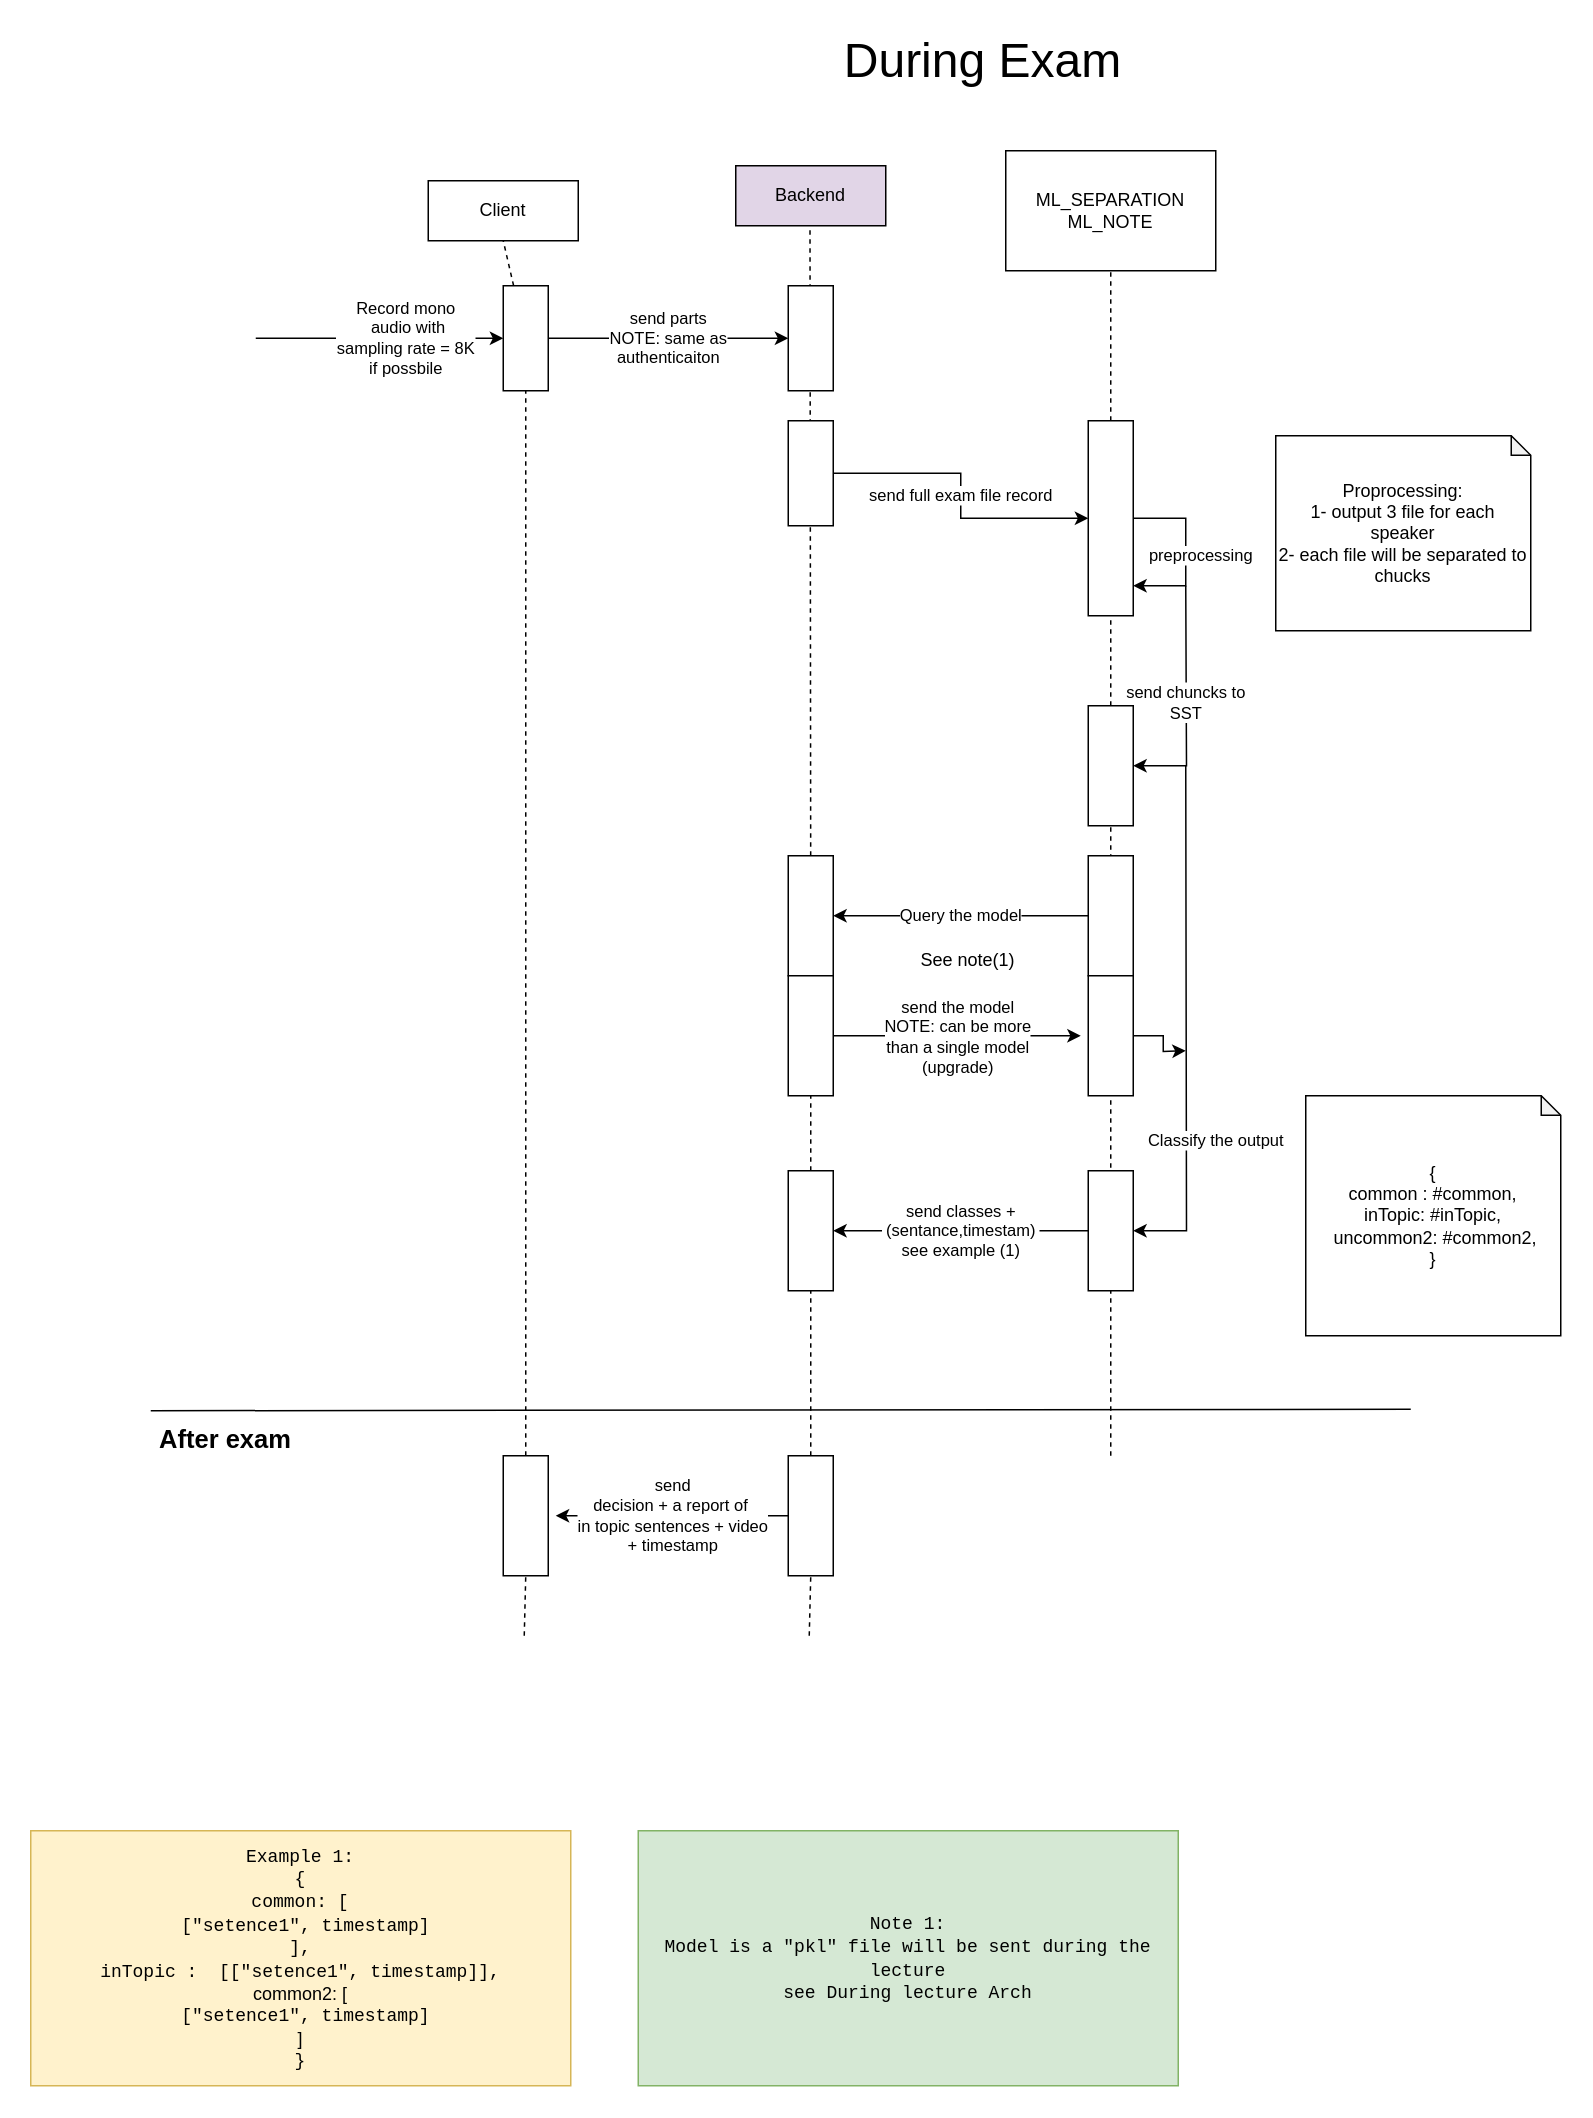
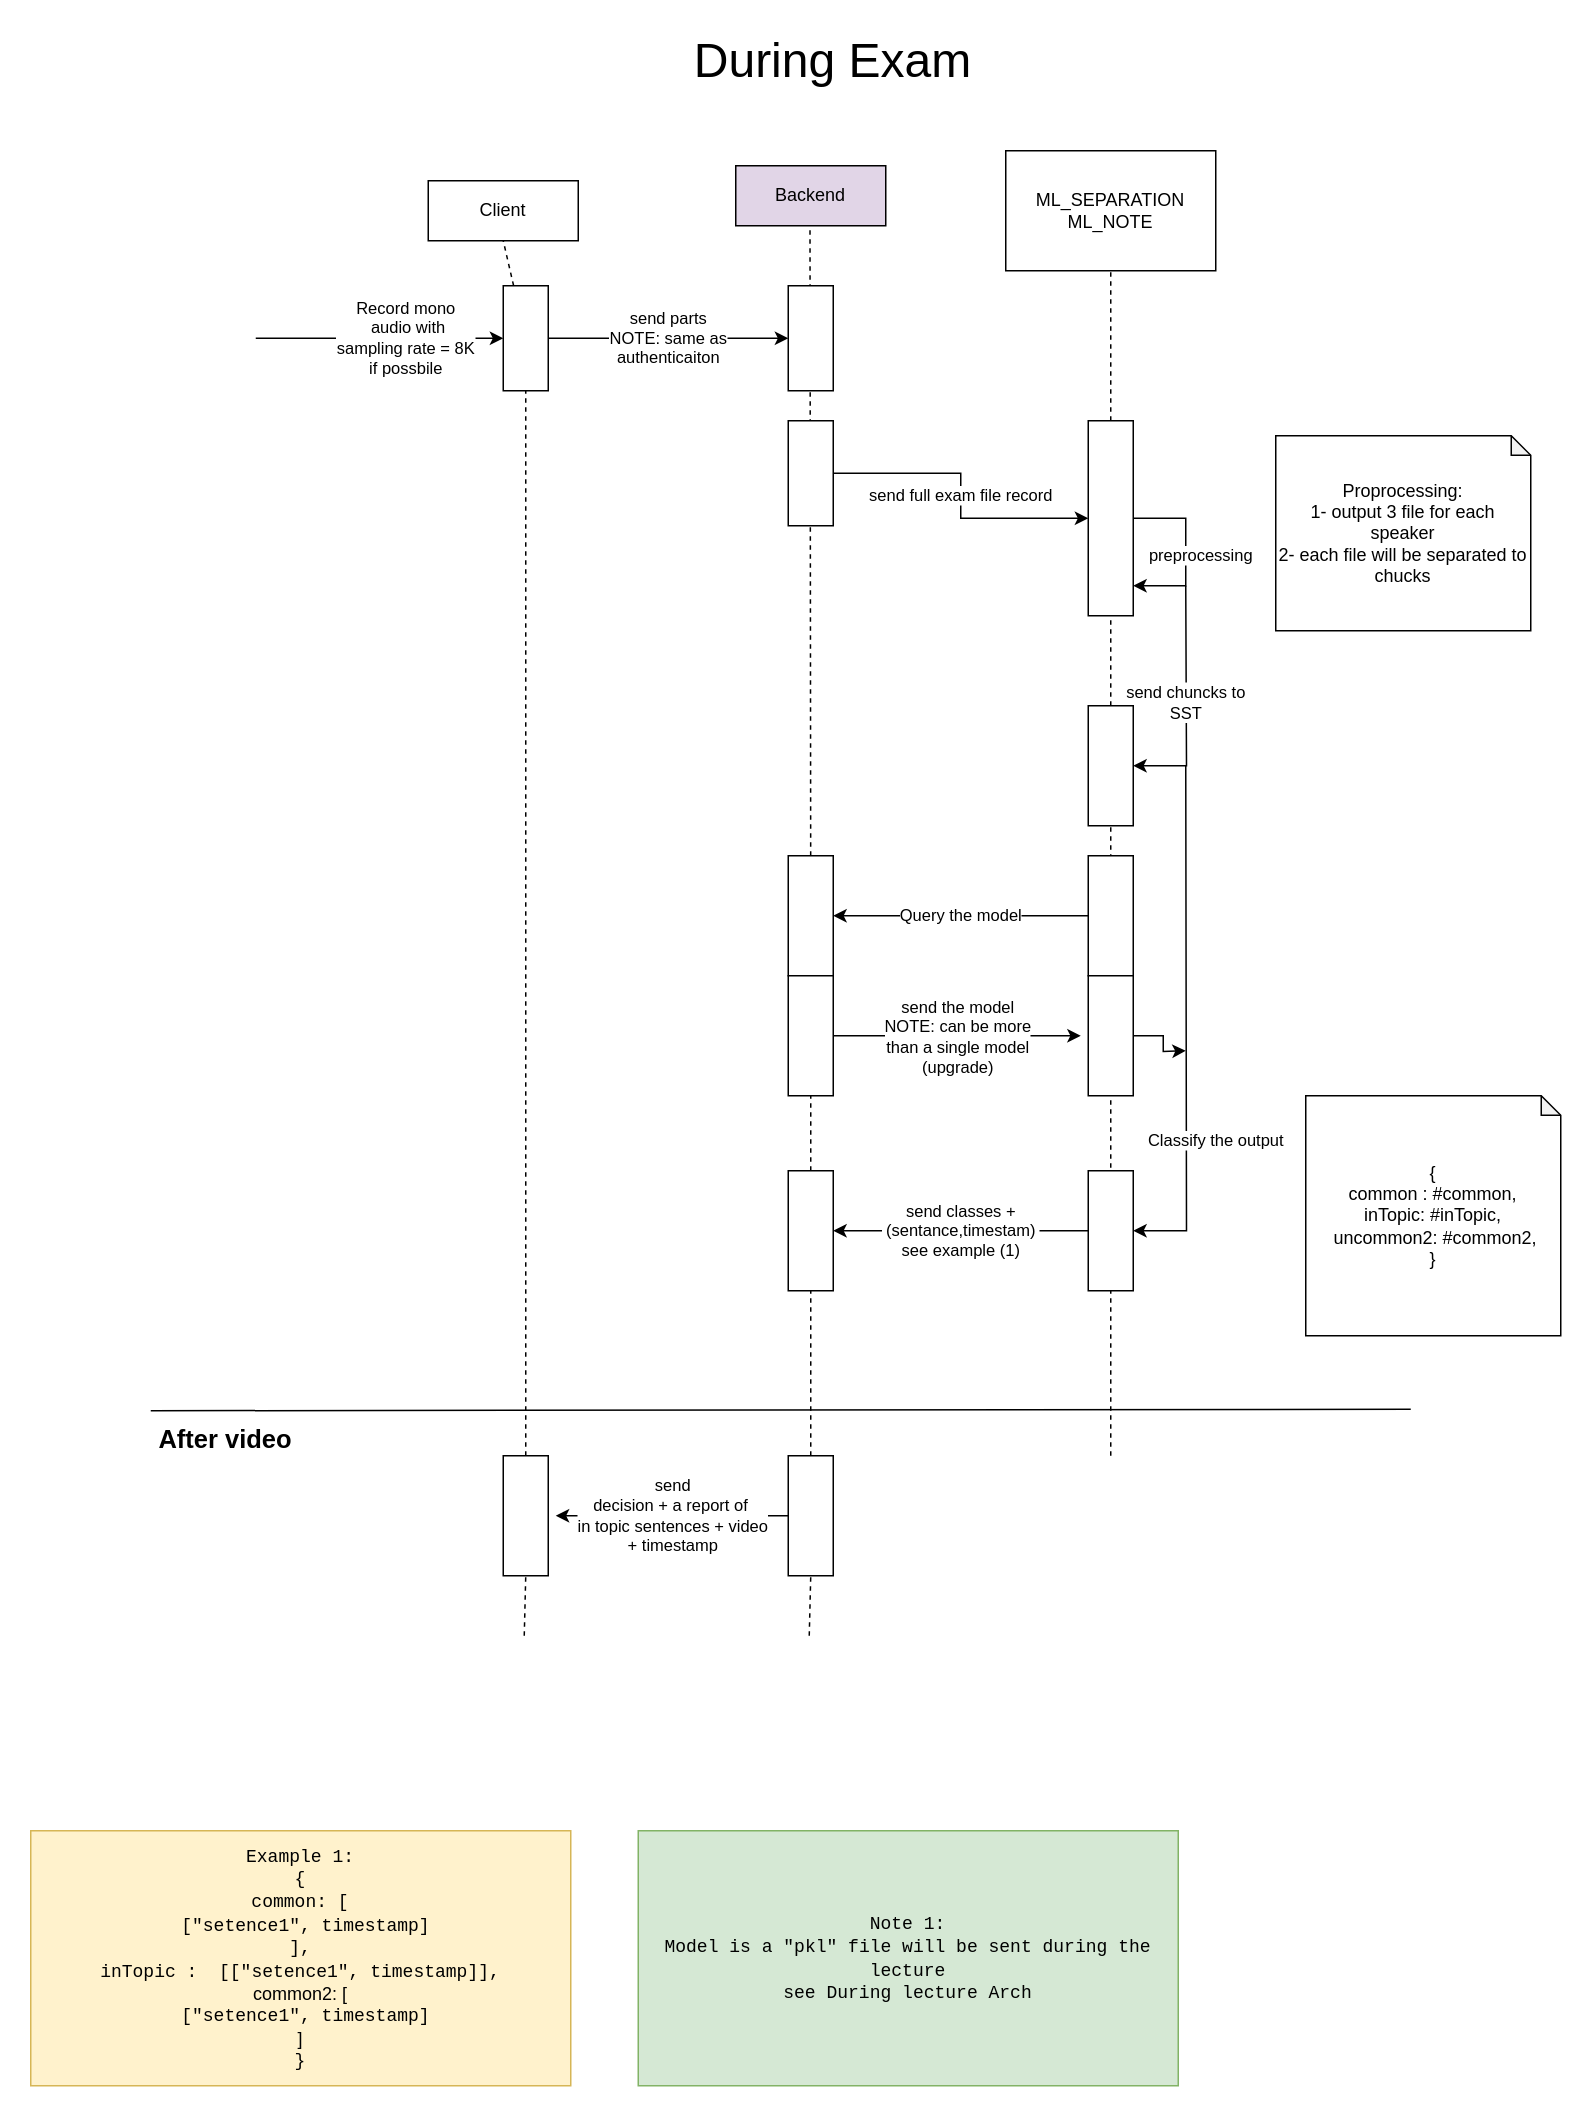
(983, 61) -> (833, 61)
(968, 961) -> (946, 1036)
(226, 1441) -> (226, 1441)
